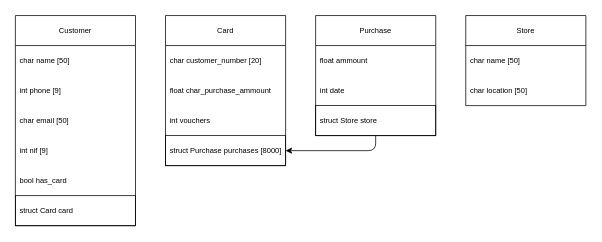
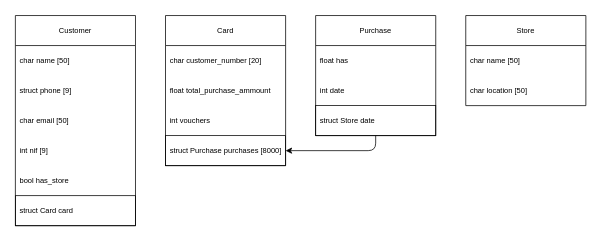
(345, 61) -> (336, 61)
(44, 91) -> (51, 91)
(224, 91) -> (225, 91)
(355, 121) -> (353, 121)
(45, 181) -> (47, 181)
